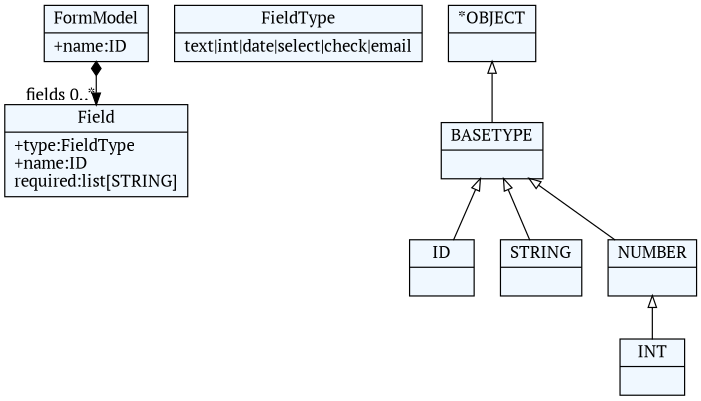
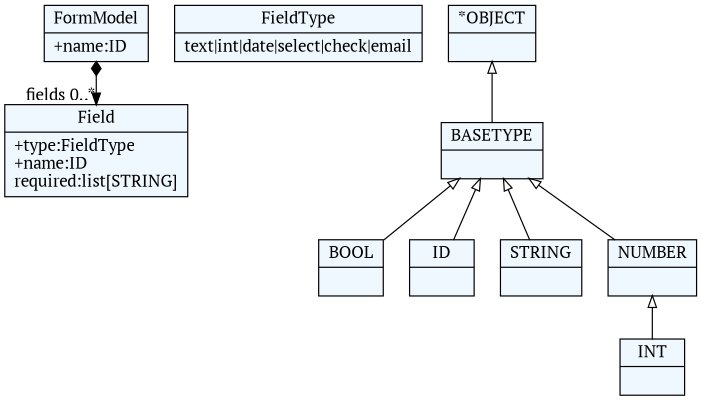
none -> (351, 268)
